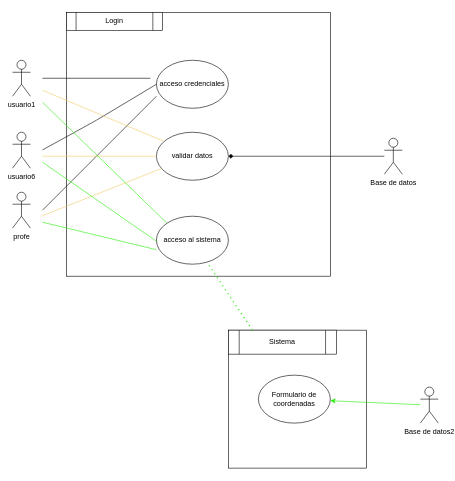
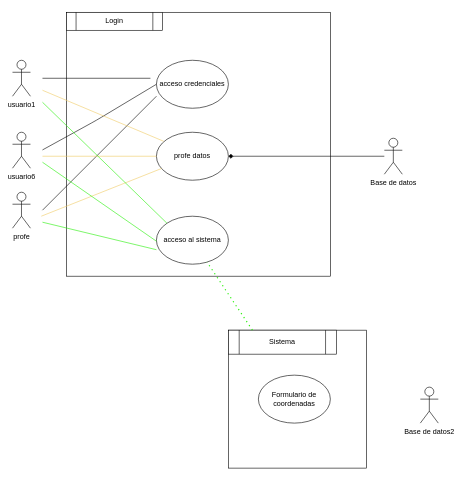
(192, 156) -> (192, 156)
(344, 402) -> none
